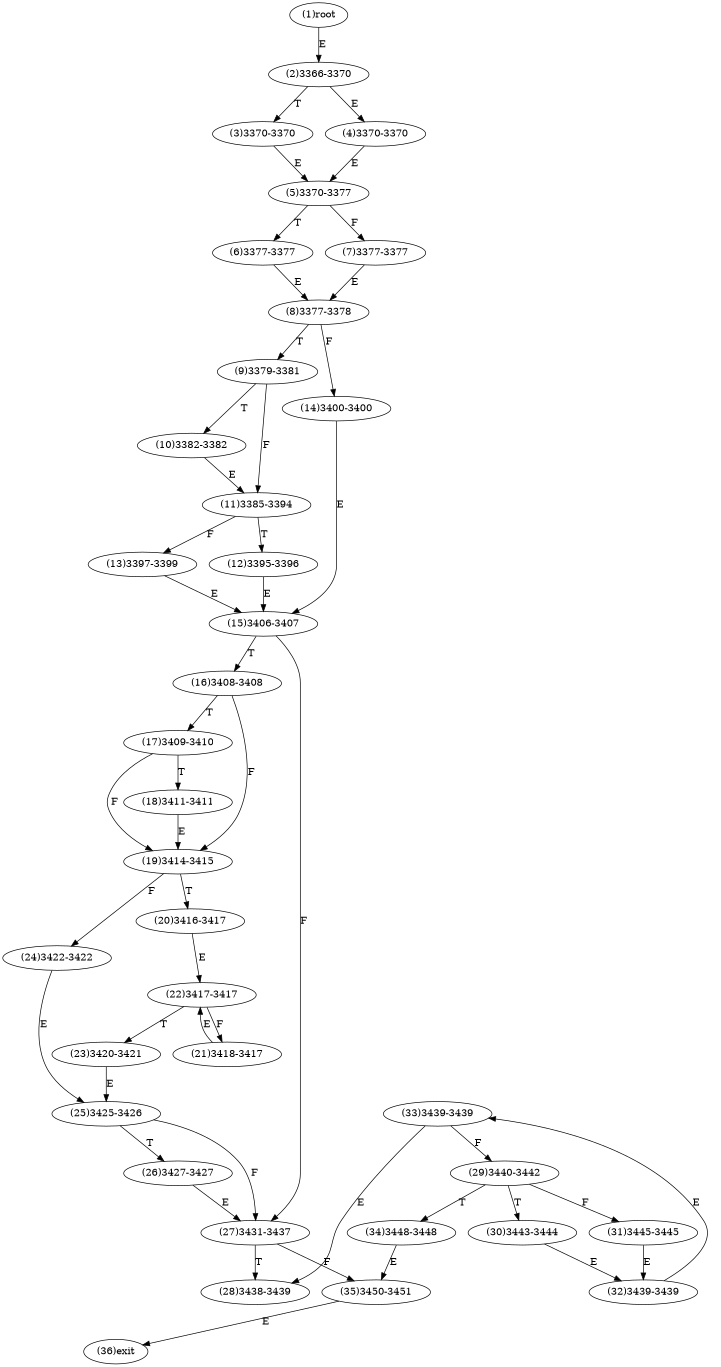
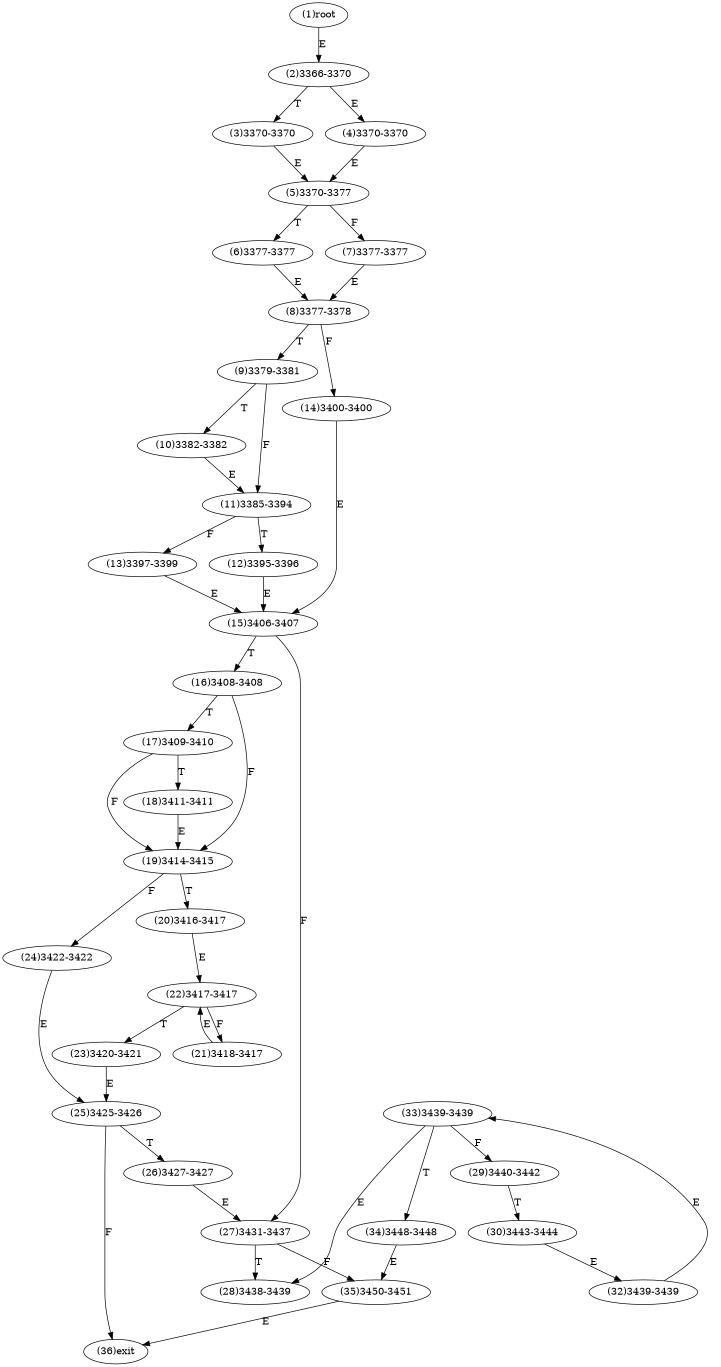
(223, 1148) -> (105, 1230)
(456, 1201) -> (421, 1170)
(643, 1233) -> none
